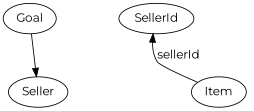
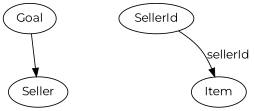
(168, 68) -> (199, 47)
